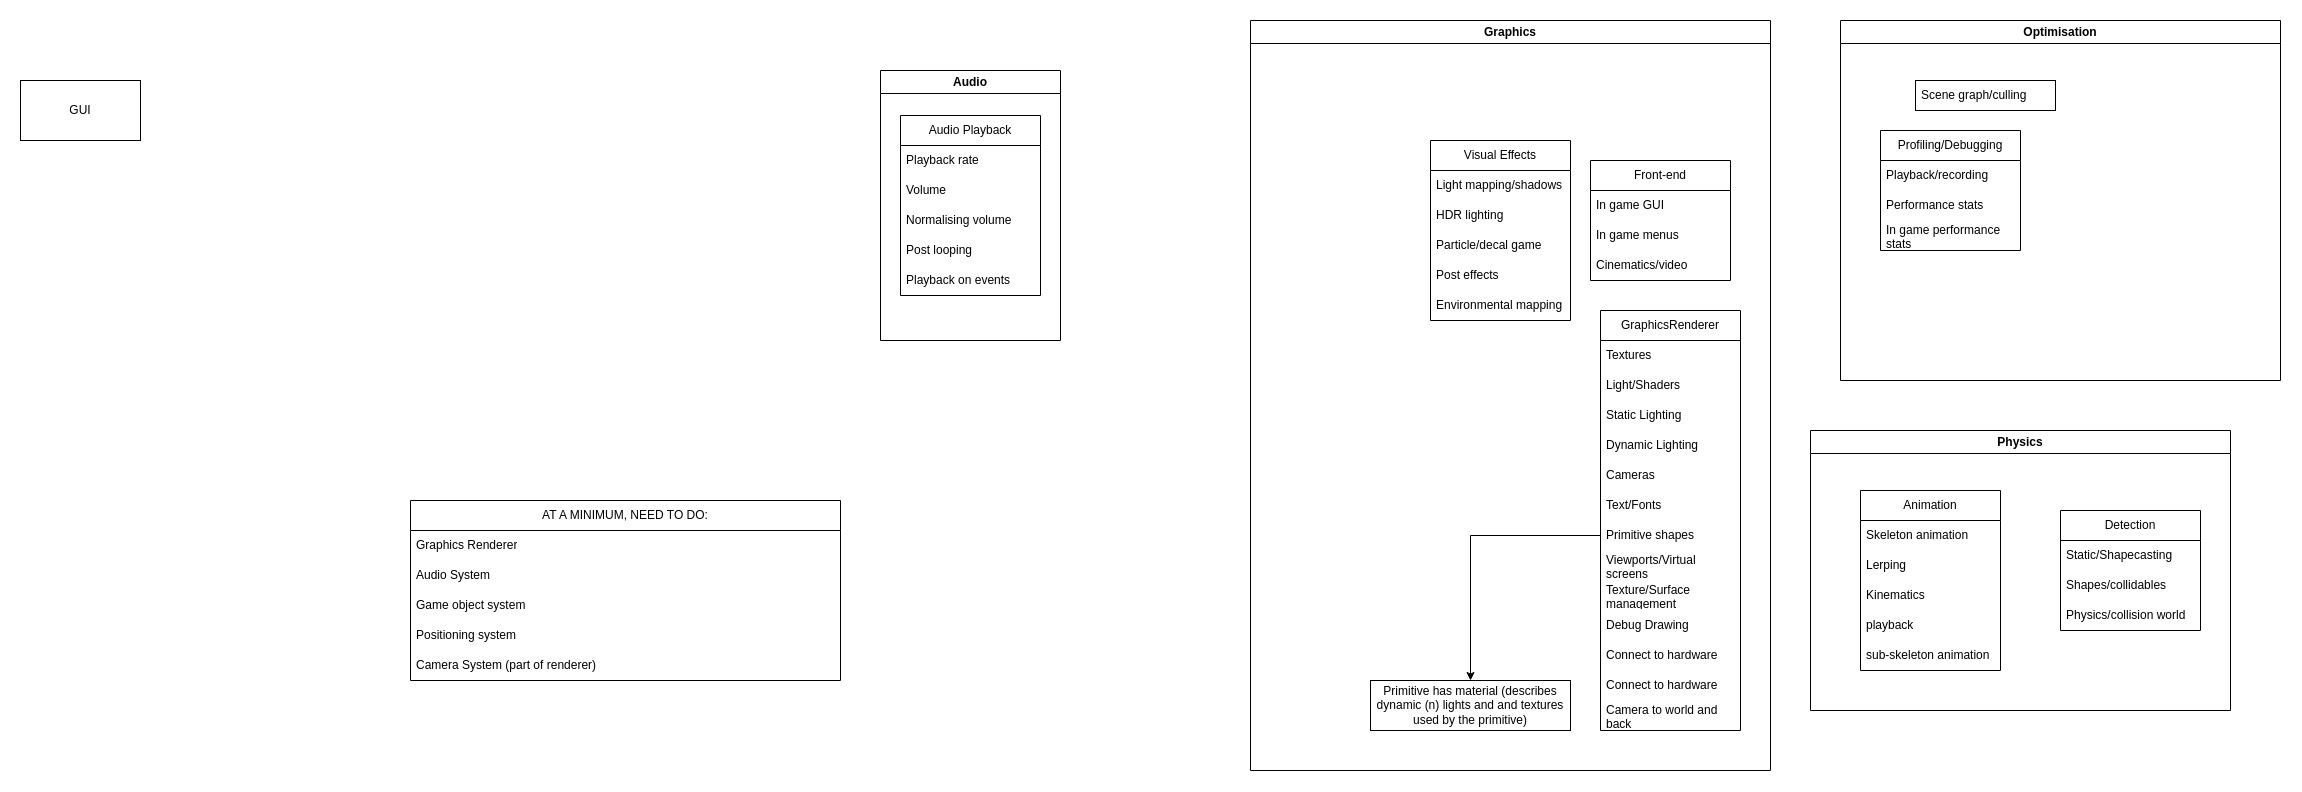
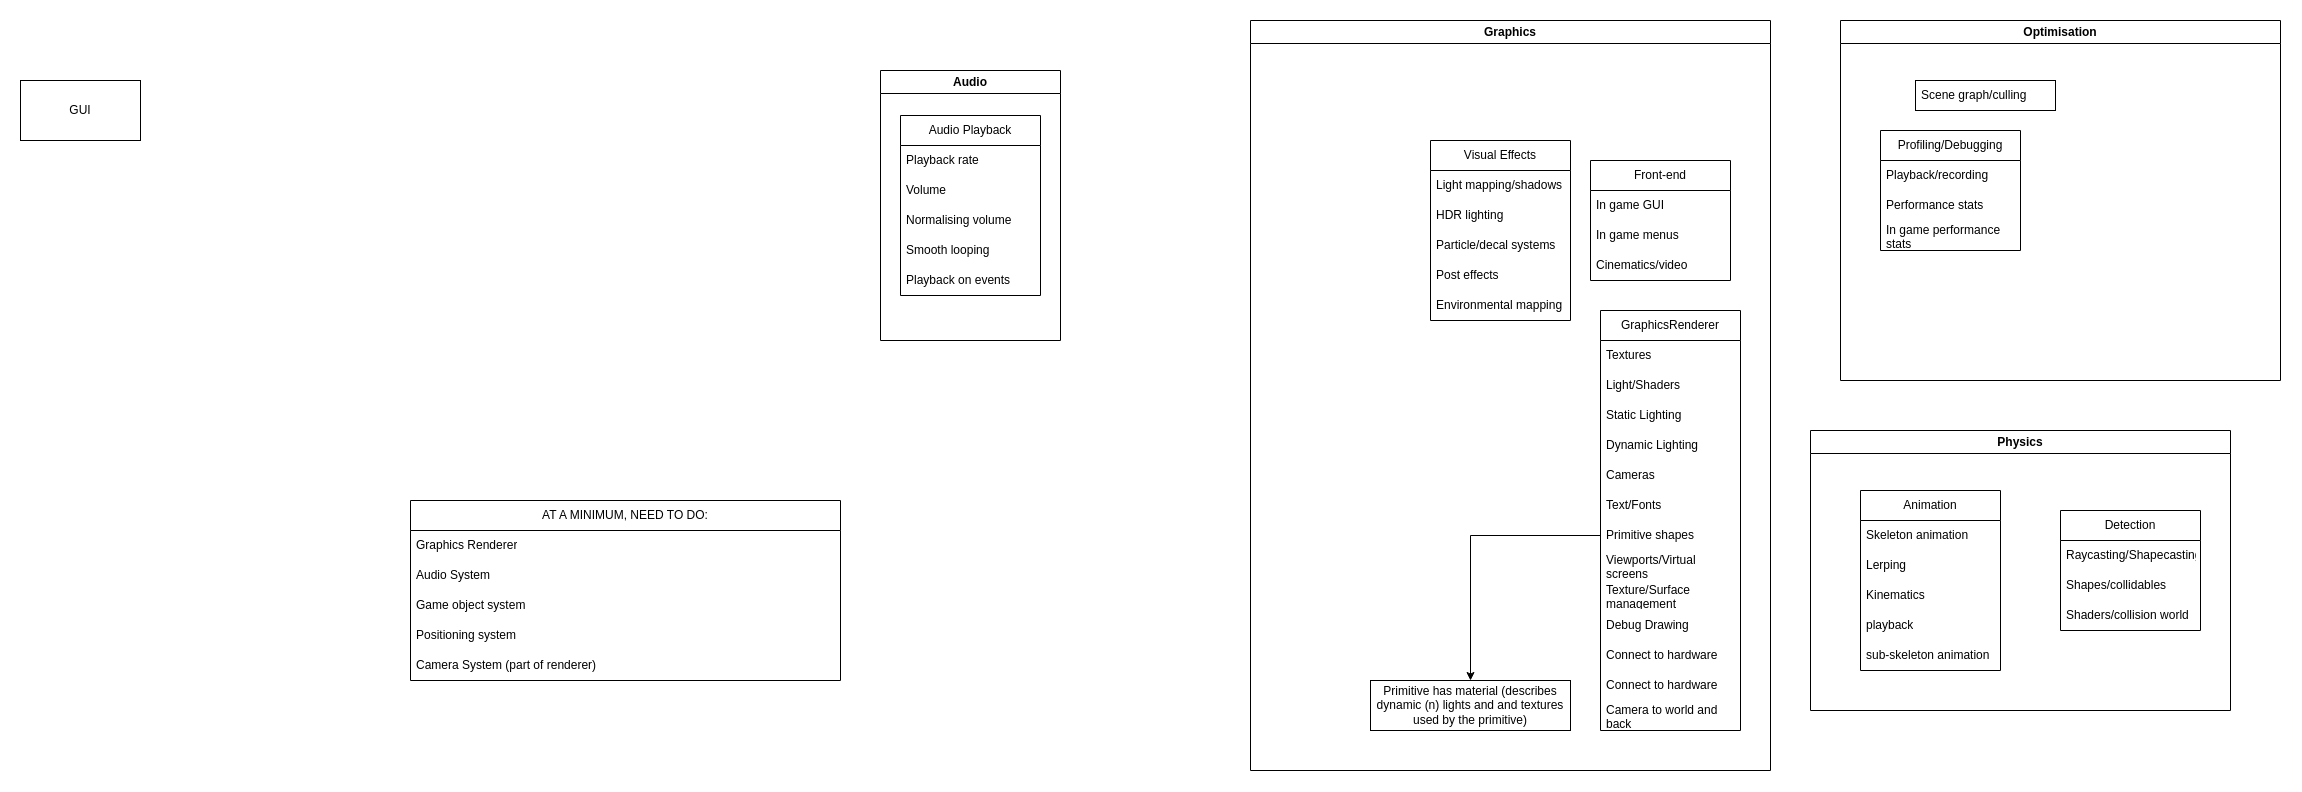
(1494, 246) -> (1502, 246)
(942, 251) -> (949, 251)
(2127, 556) -> (2132, 556)
(2132, 616) -> (2132, 616)
